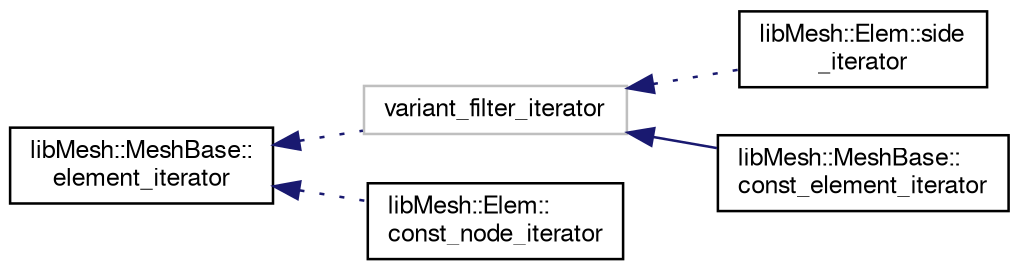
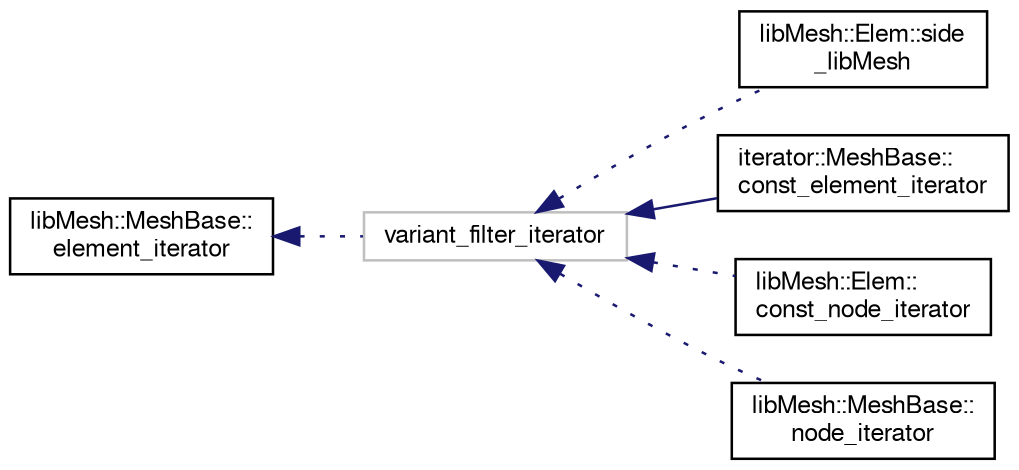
(863, 49) -> (863, 49)
(863, 173) -> (863, 173)
(333, 196) -> (694, 269)
none -> (863, 421)
